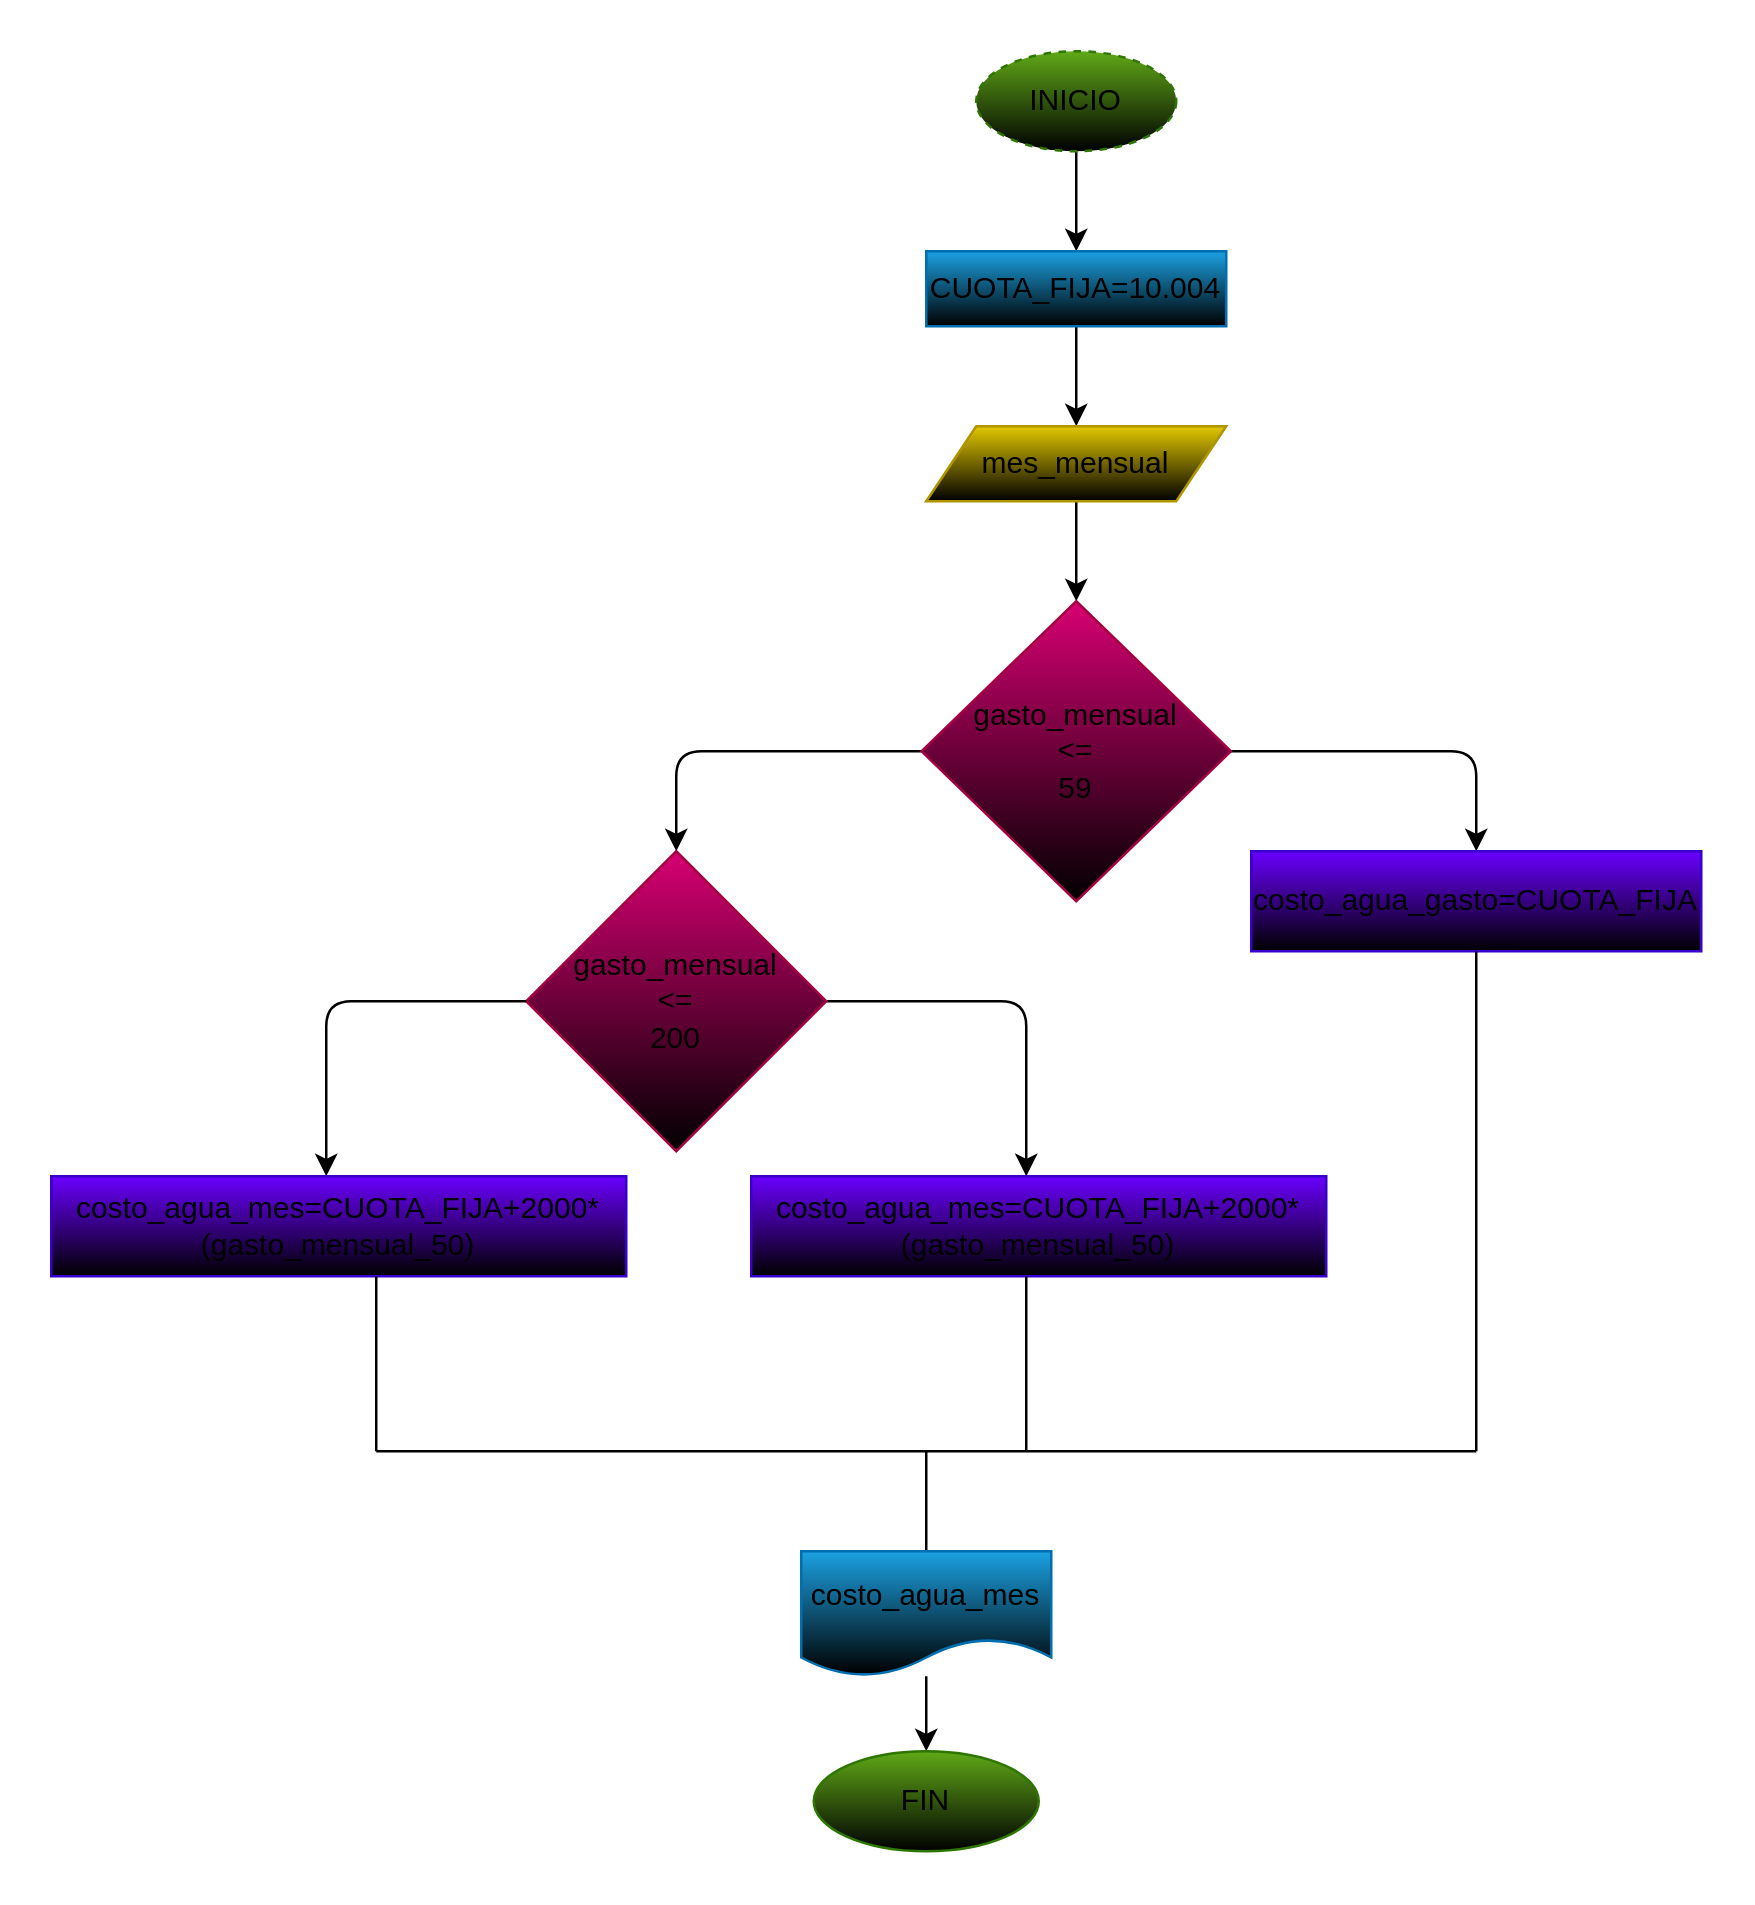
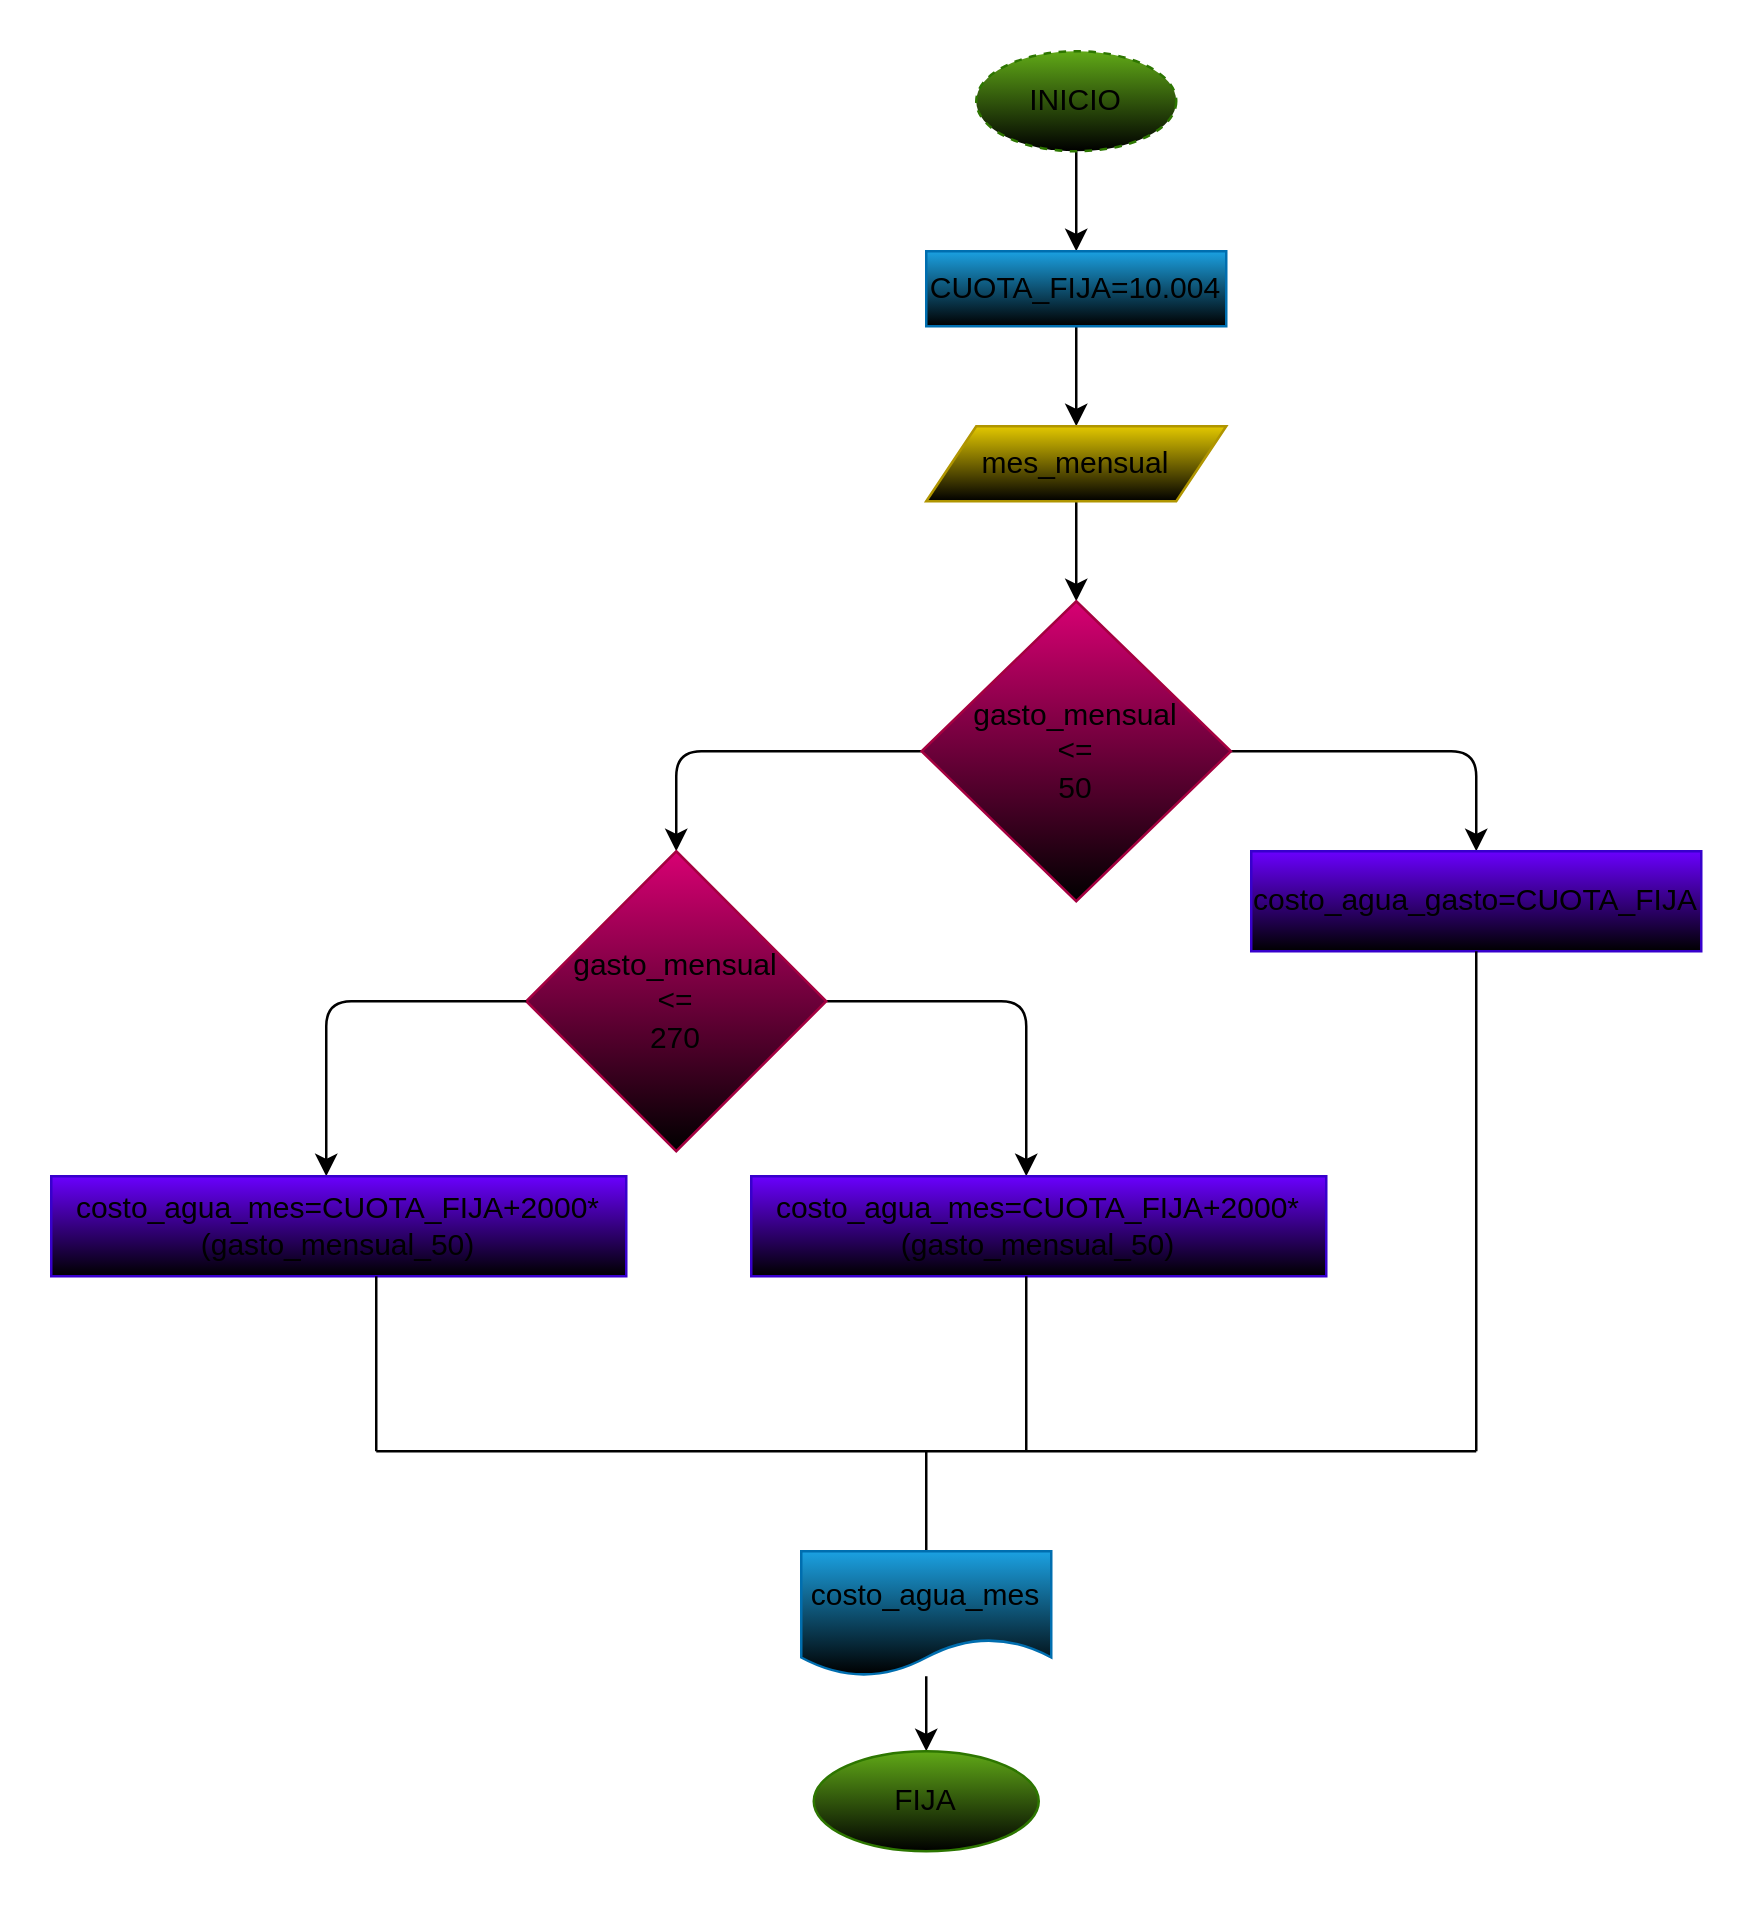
(1076, 751) -> (1076, 751)
(676, 1001) -> (676, 1001)
(926, 1801) -> (926, 1801)
